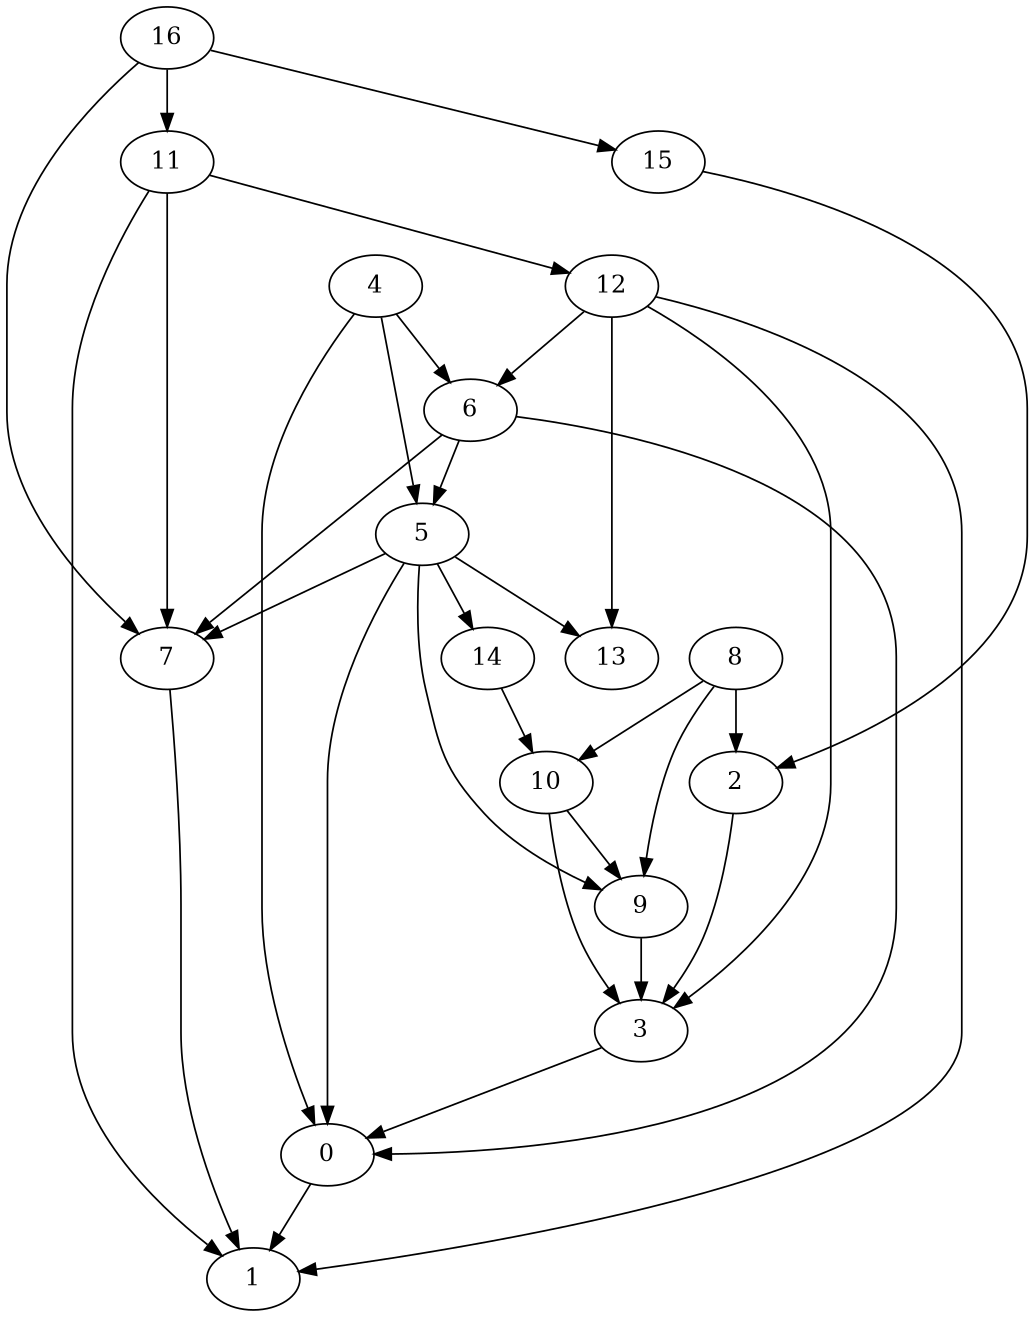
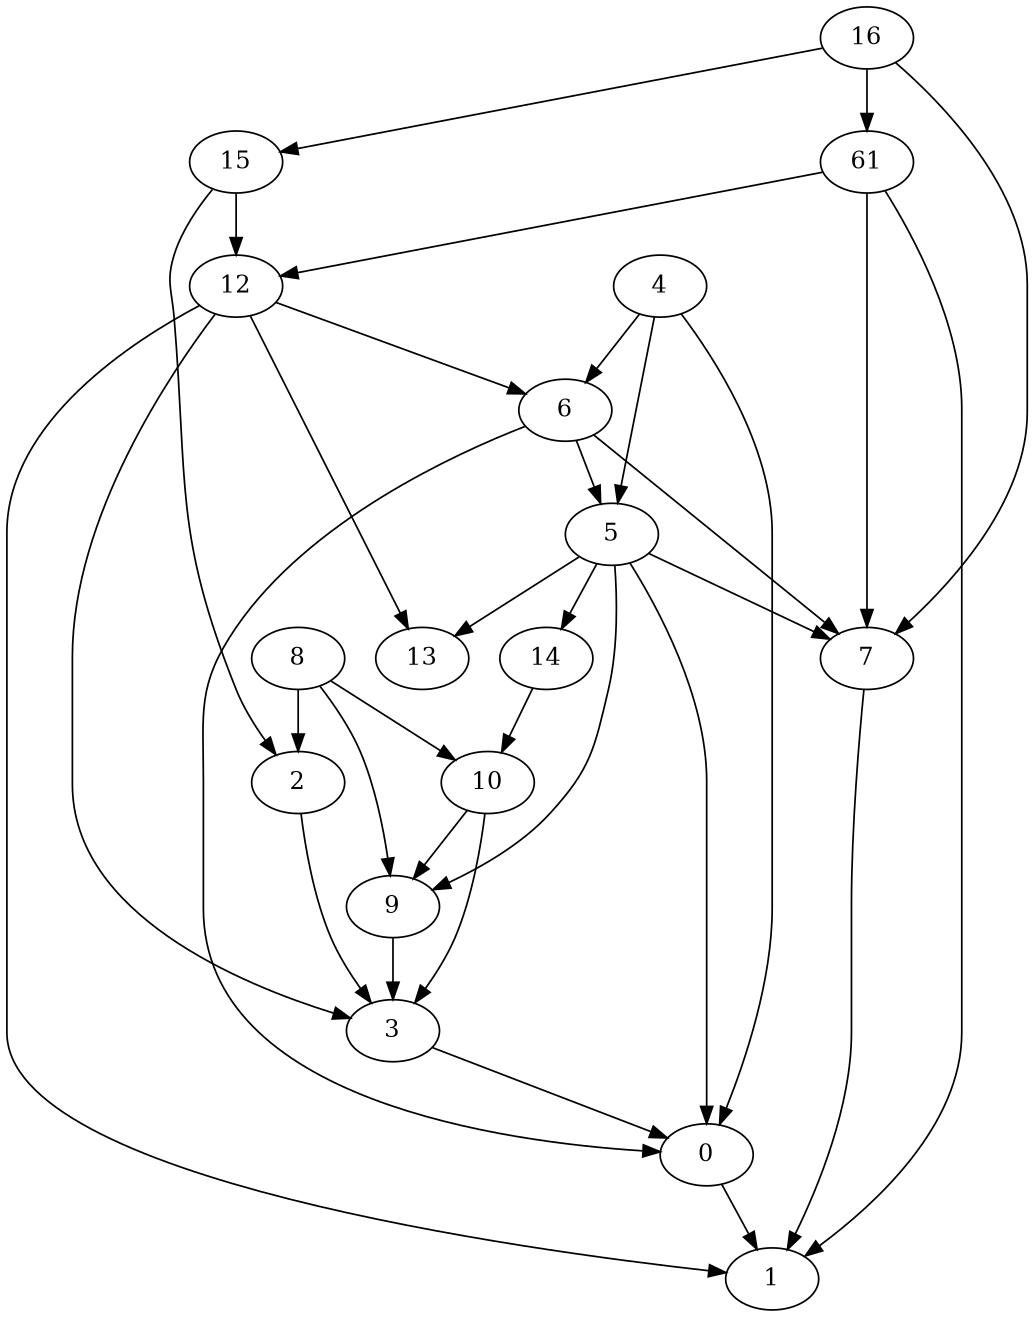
(167, 162) -> (867, 162)
none -> (236, 216)
